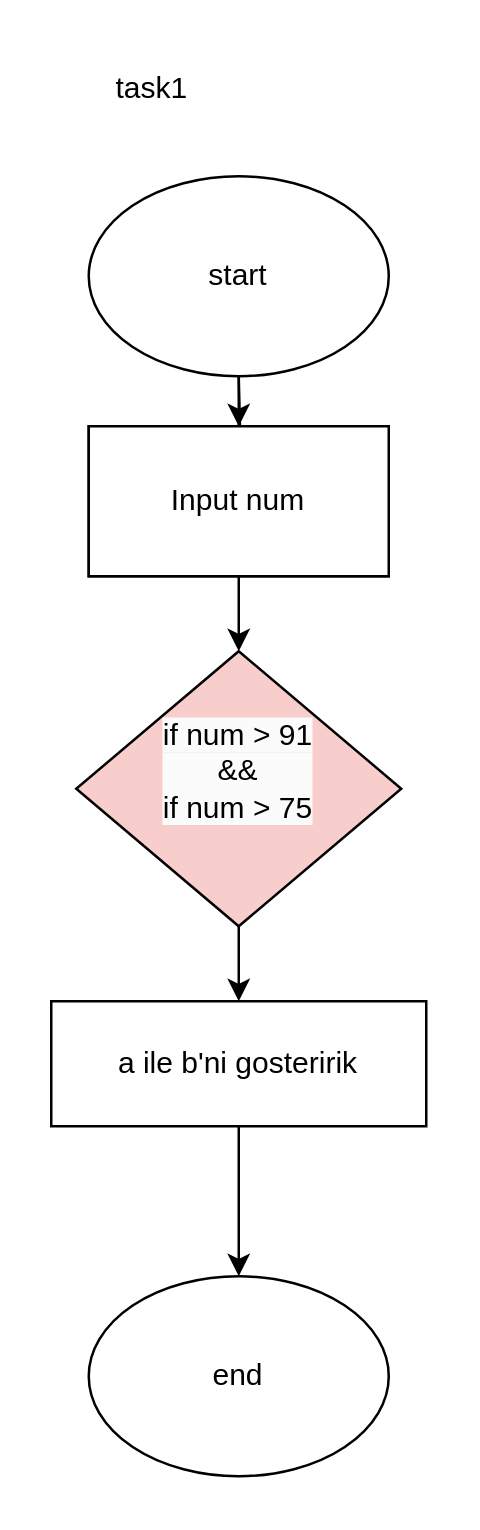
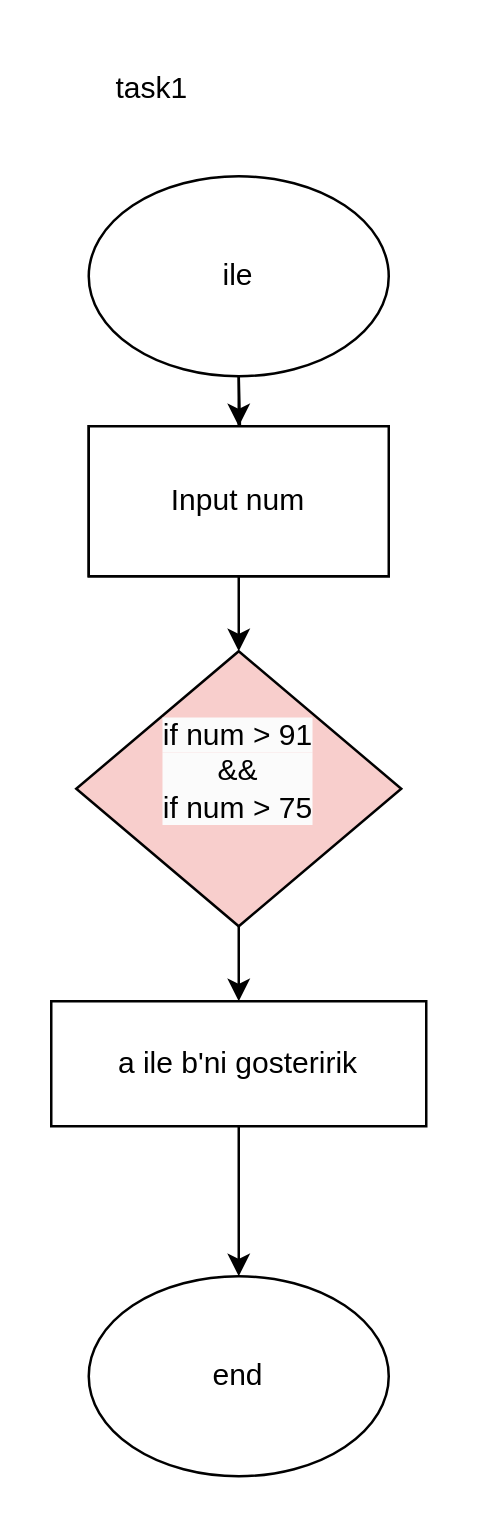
(239, 276) -> (239, 276)
